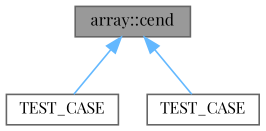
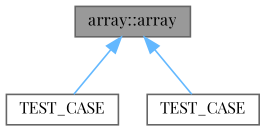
(133, 22) -> (133, 22)
